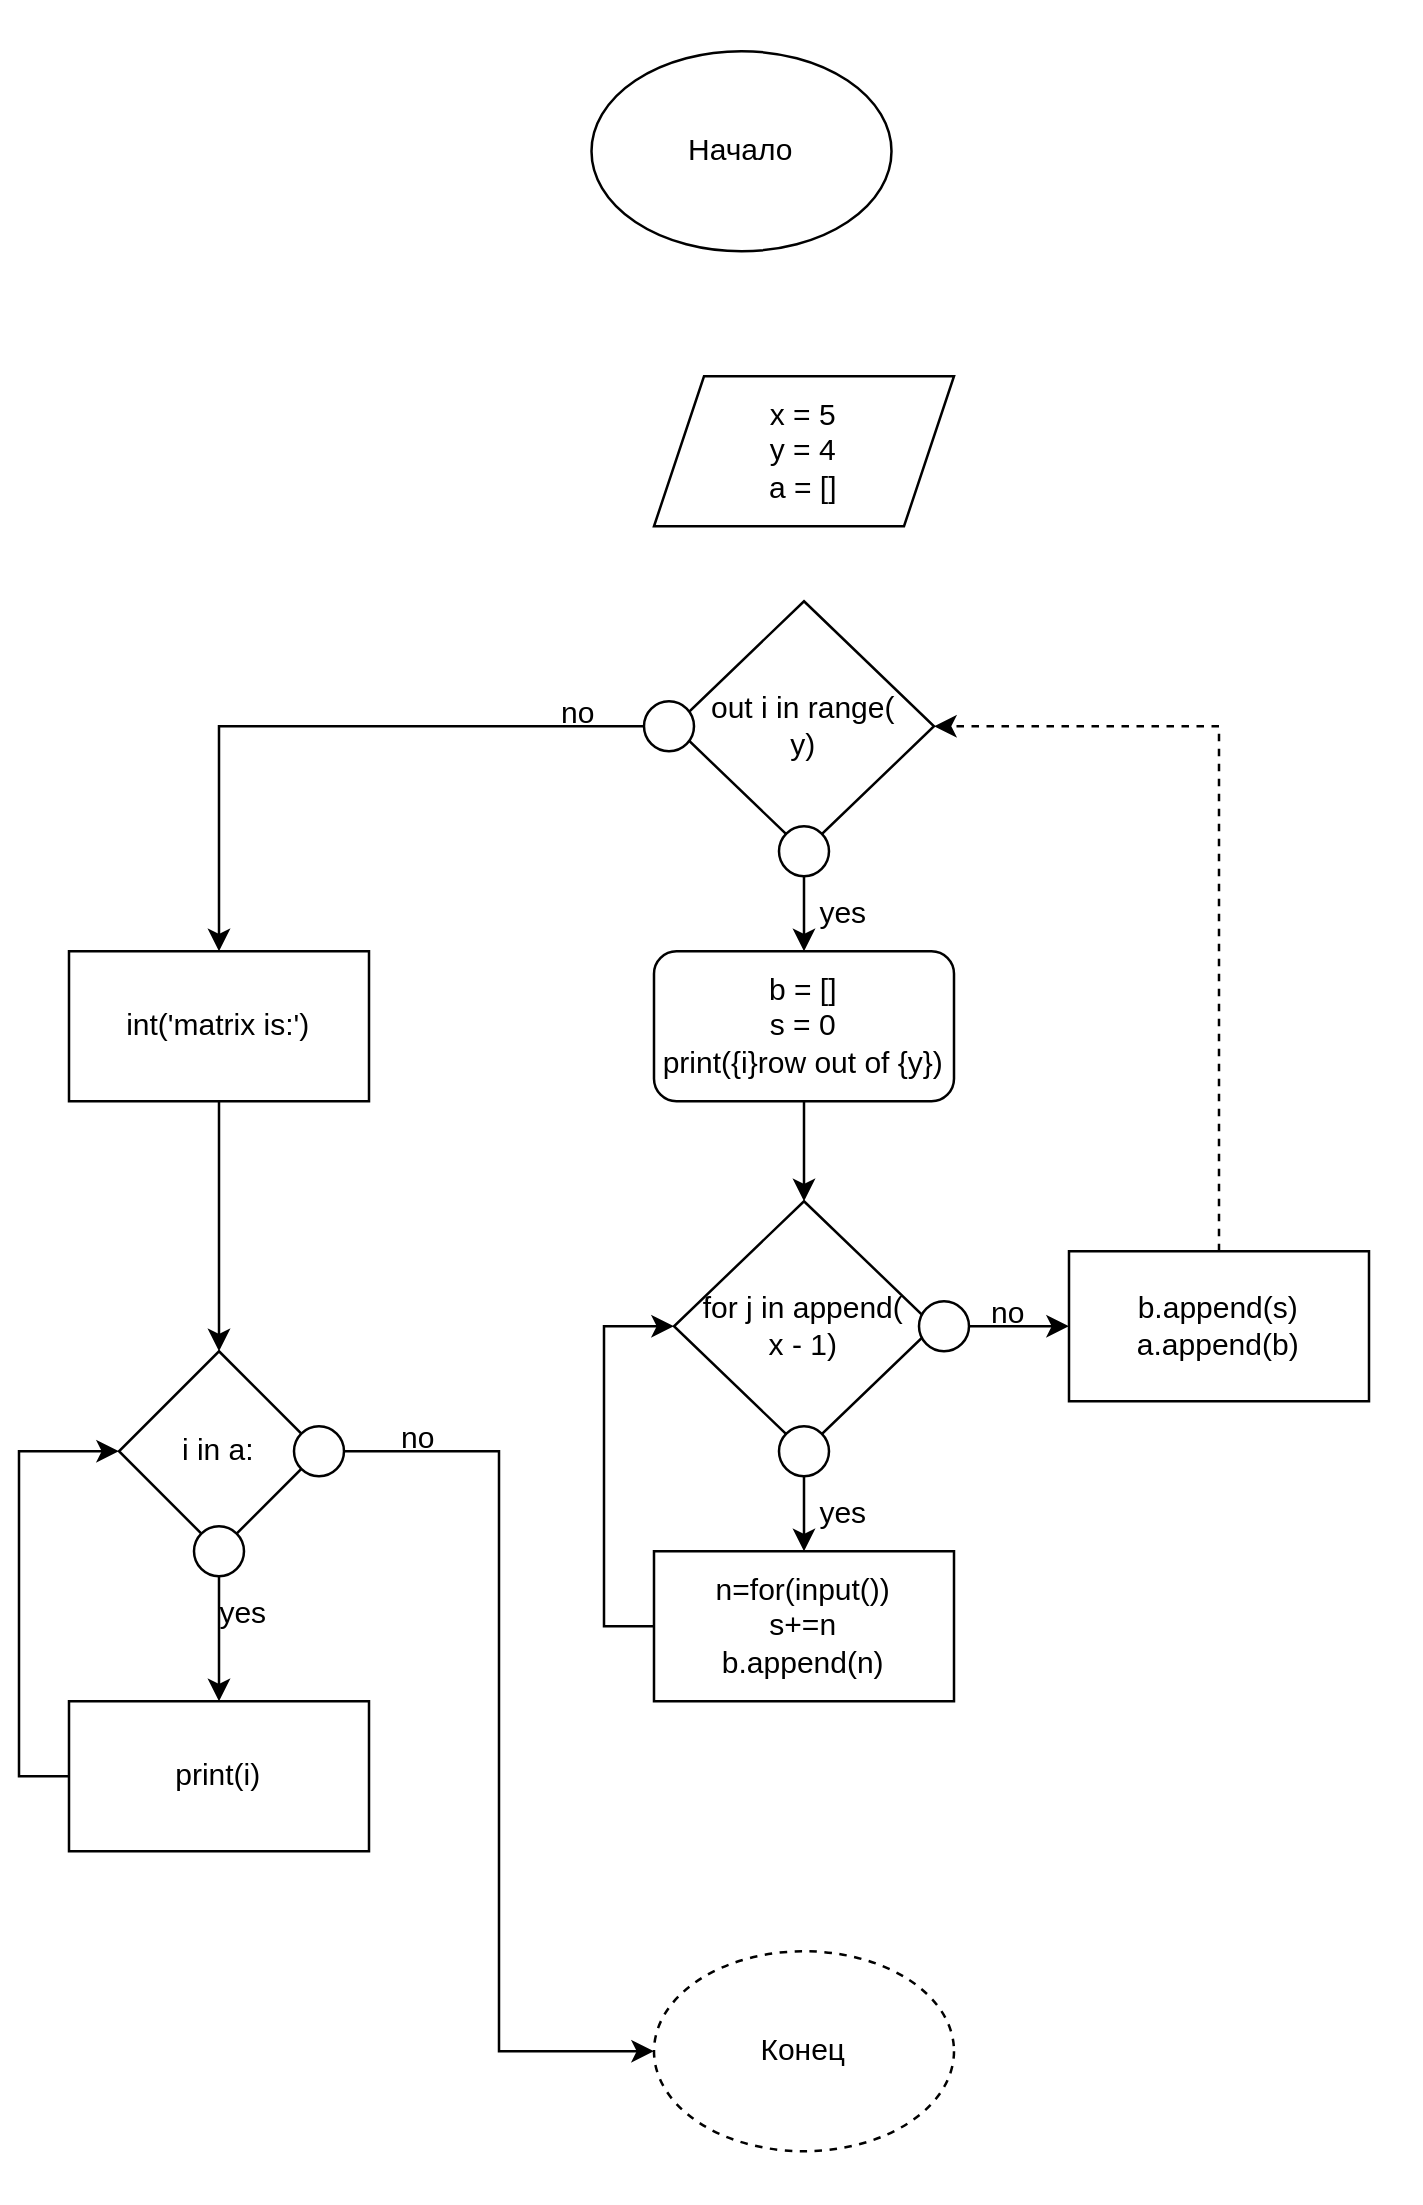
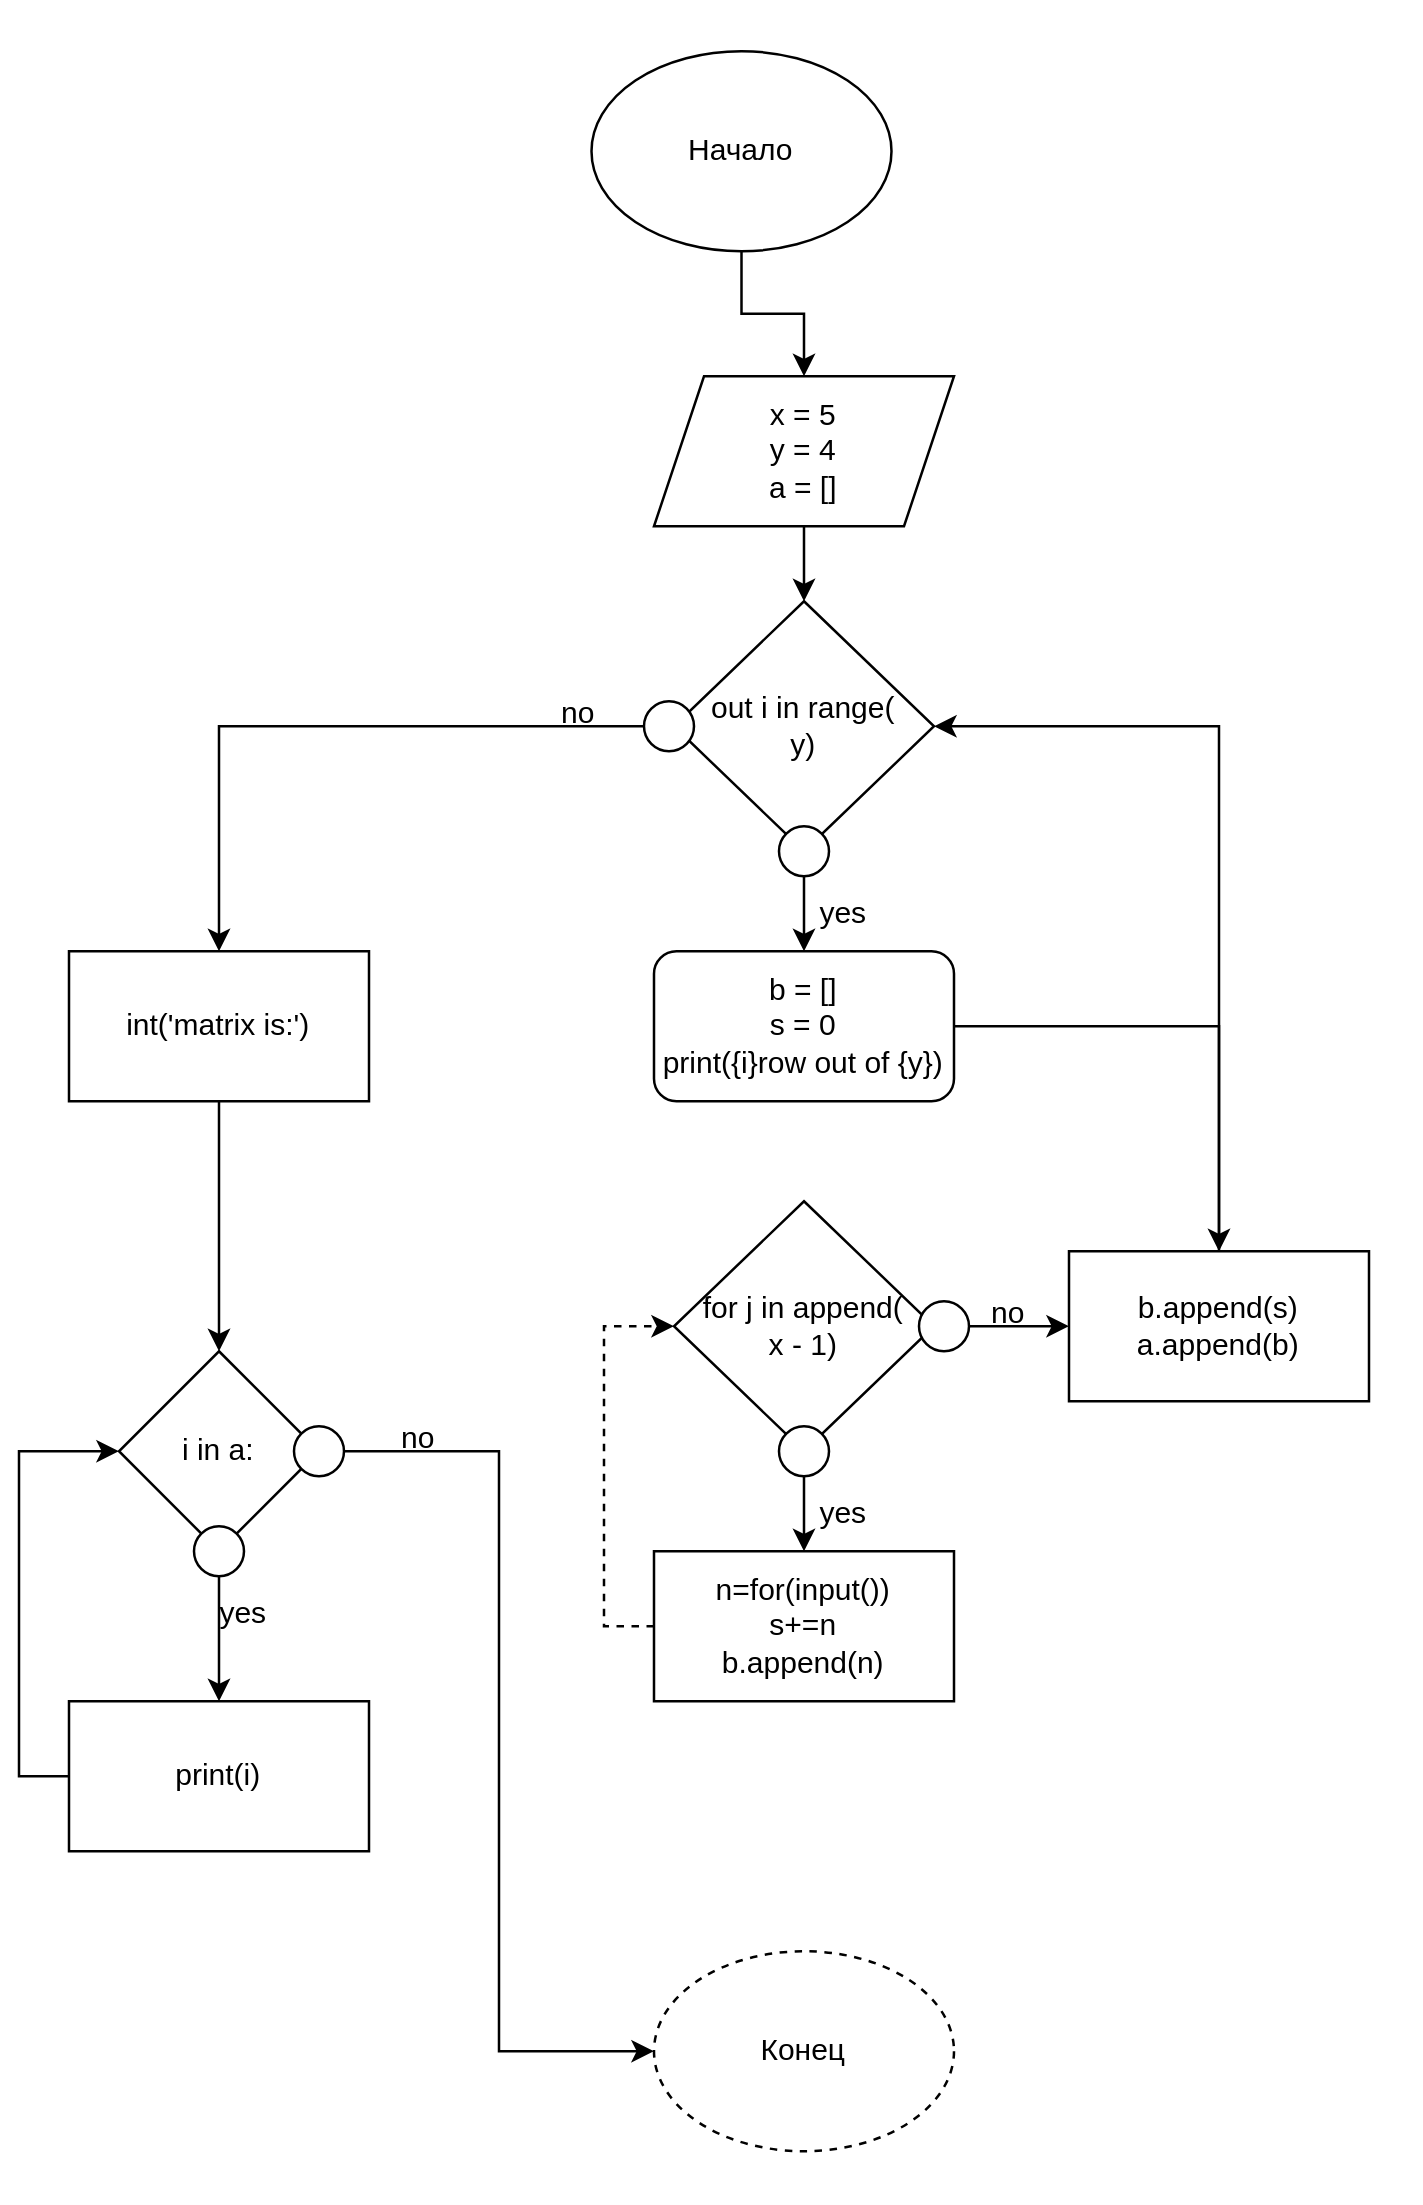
none -> (764, 314)
none -> (804, 572)
(1219, 741) -> (1219, 741)
(804, 1143) -> (1083, 1026)
(604, 1471) -> (604, 1471)
